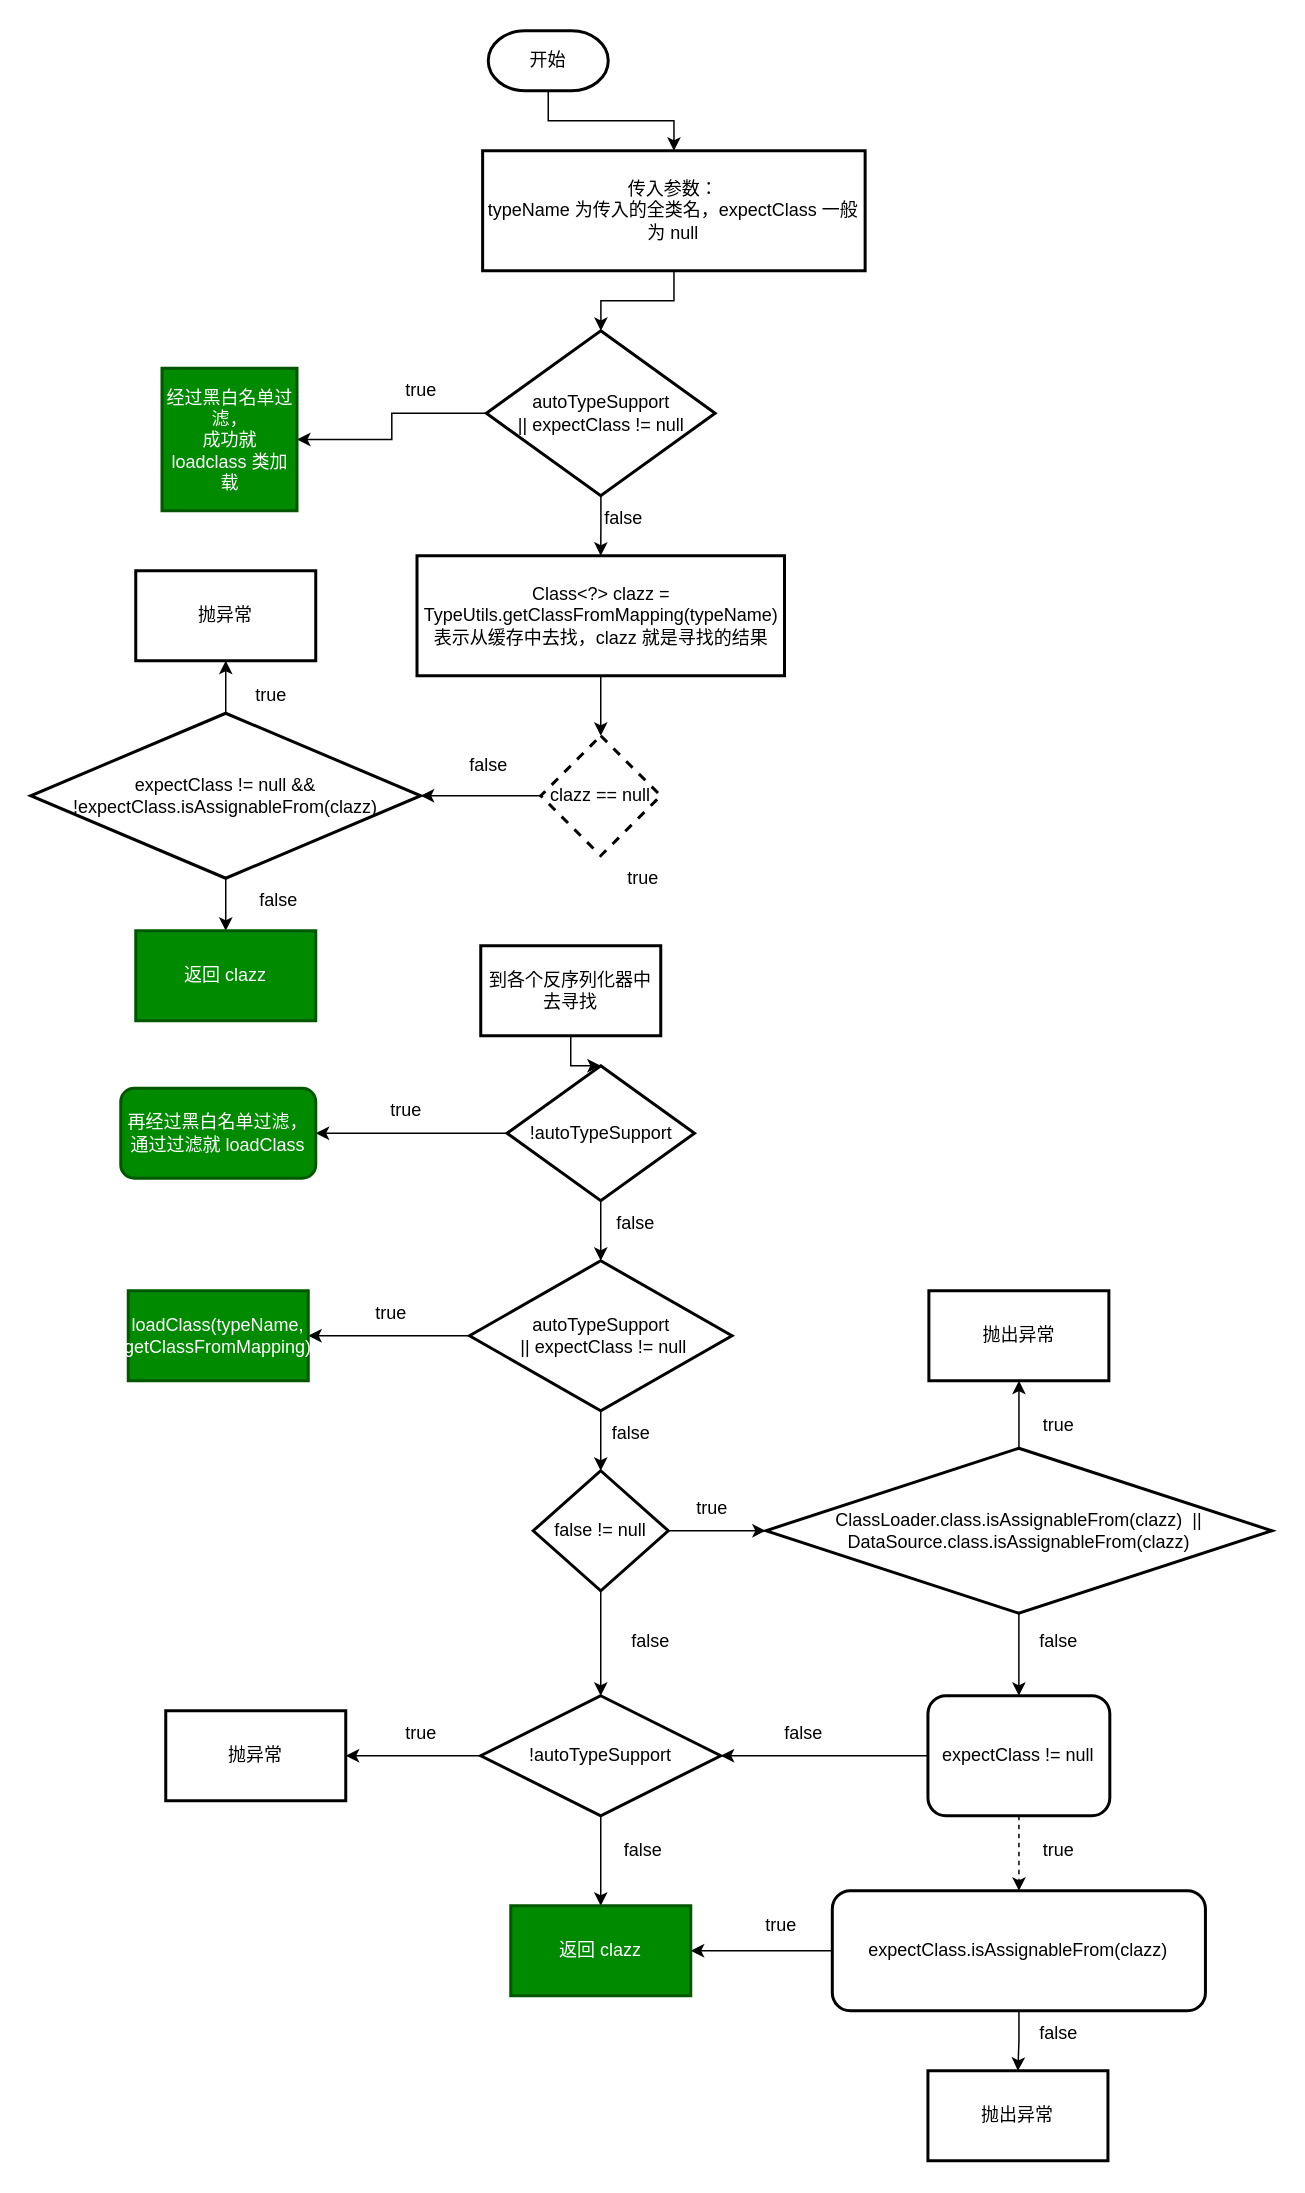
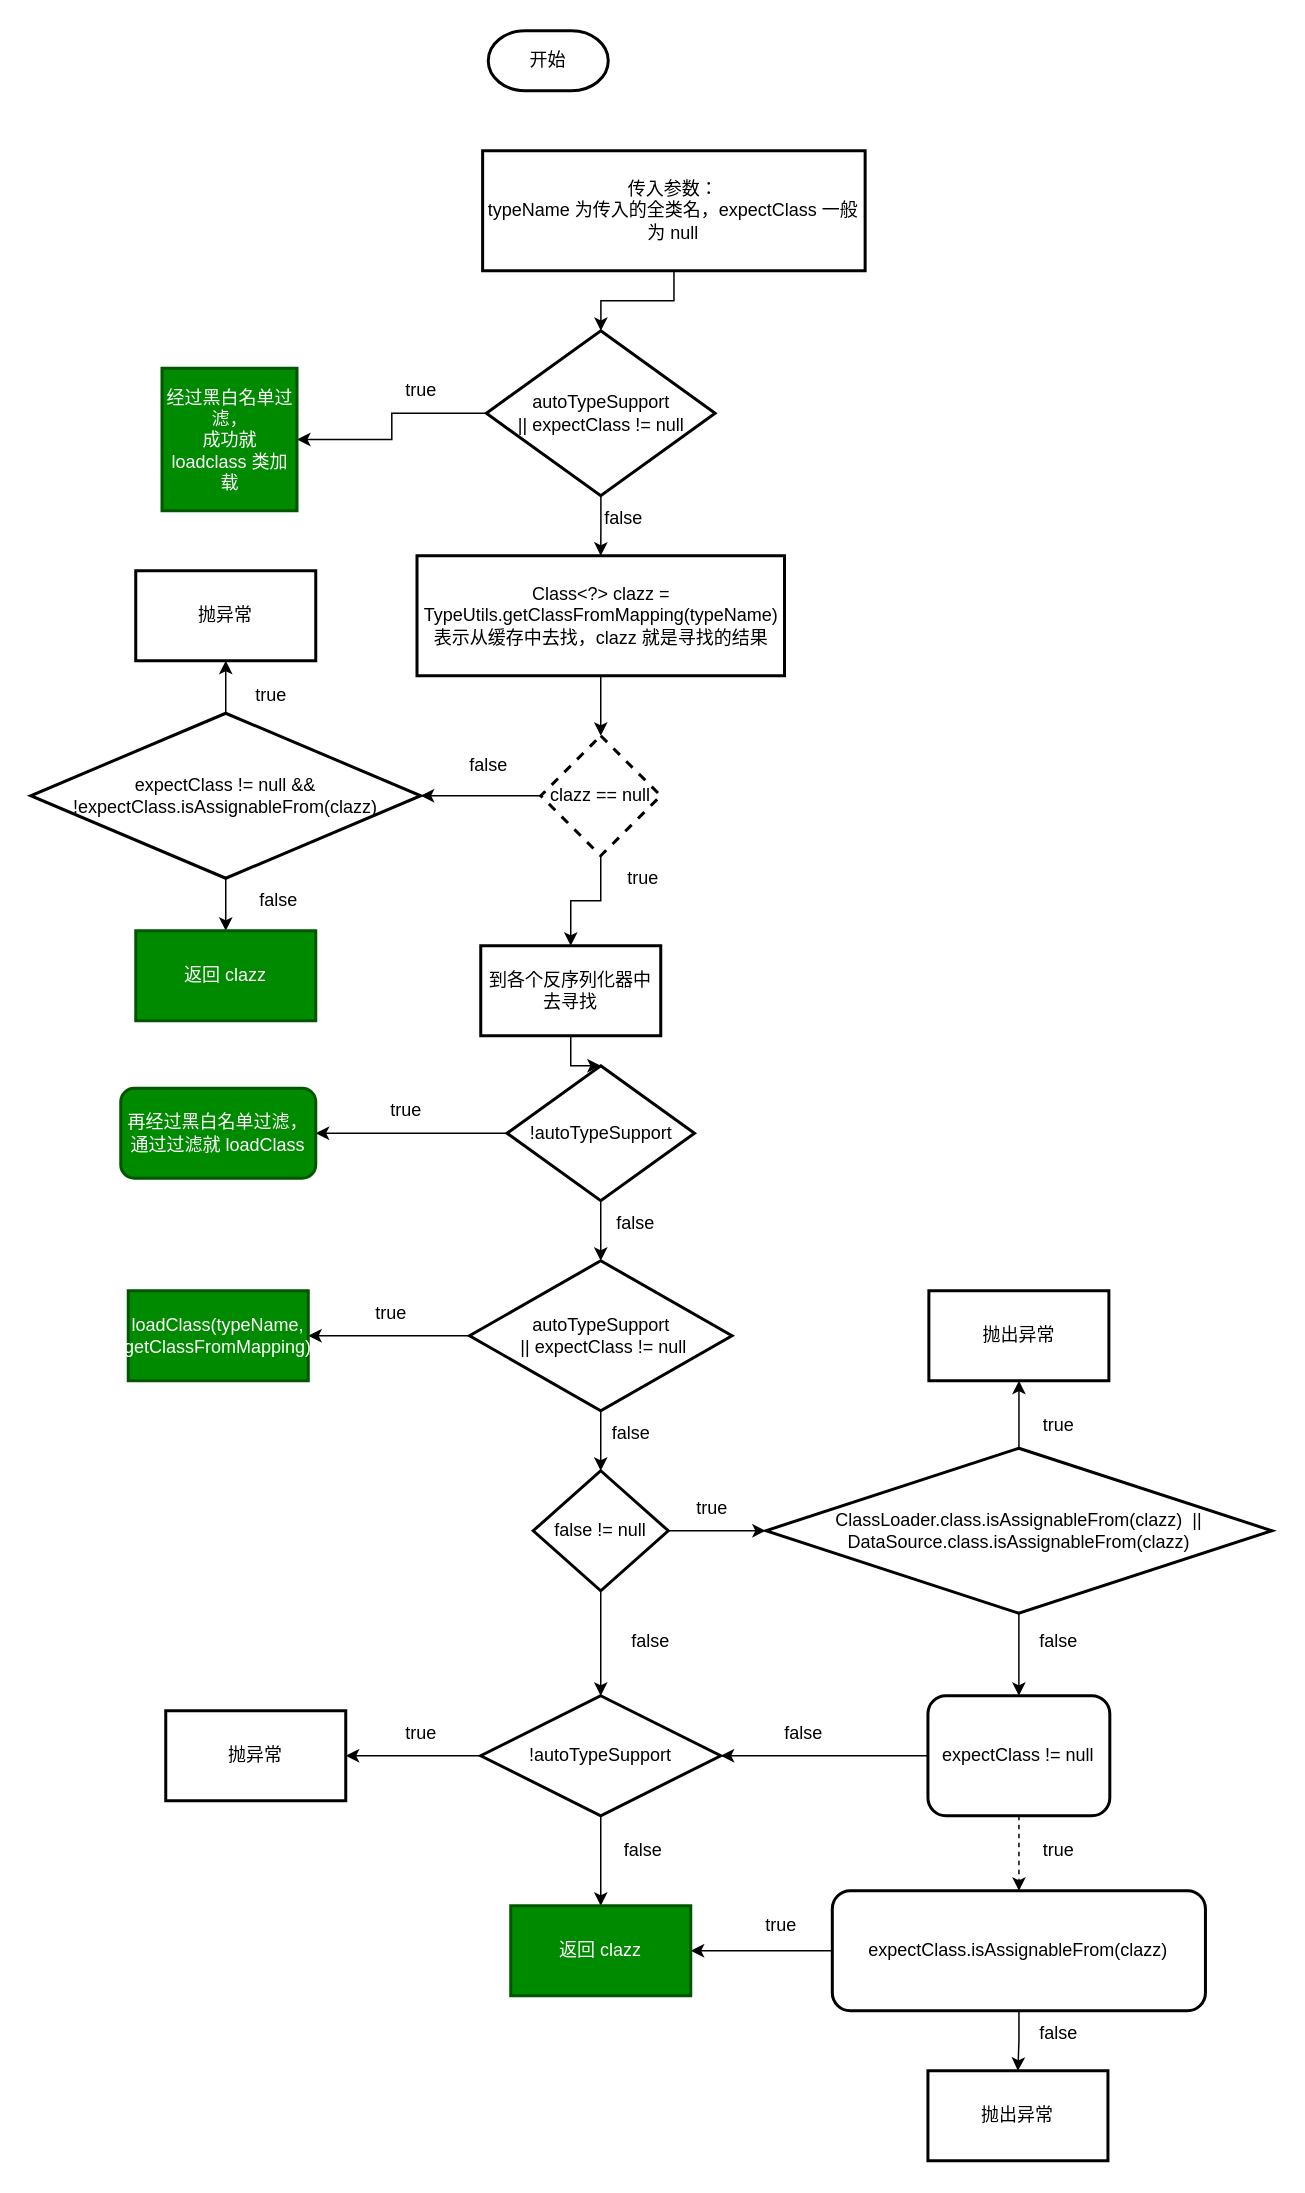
(606, 121) -> none
none -> (591, 901)
